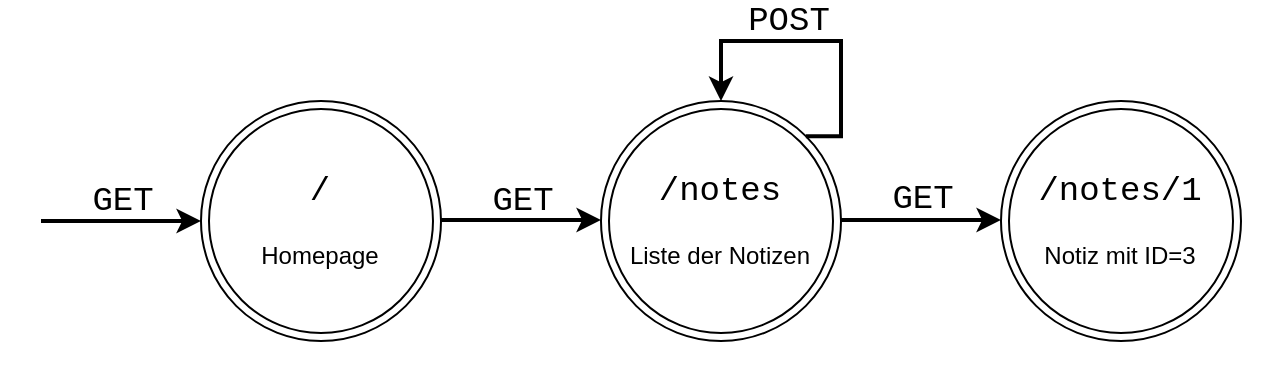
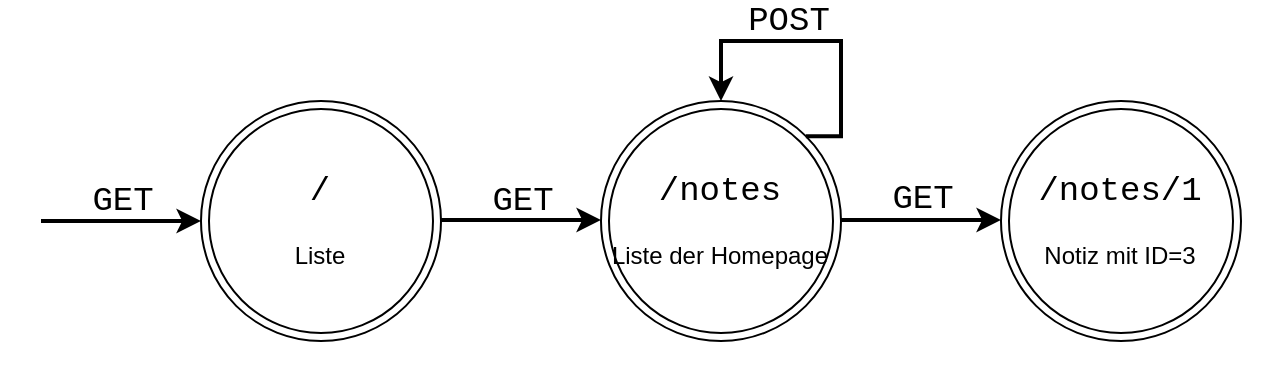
(321, 221) -> (321, 221)
(721, 221) -> (721, 221)
